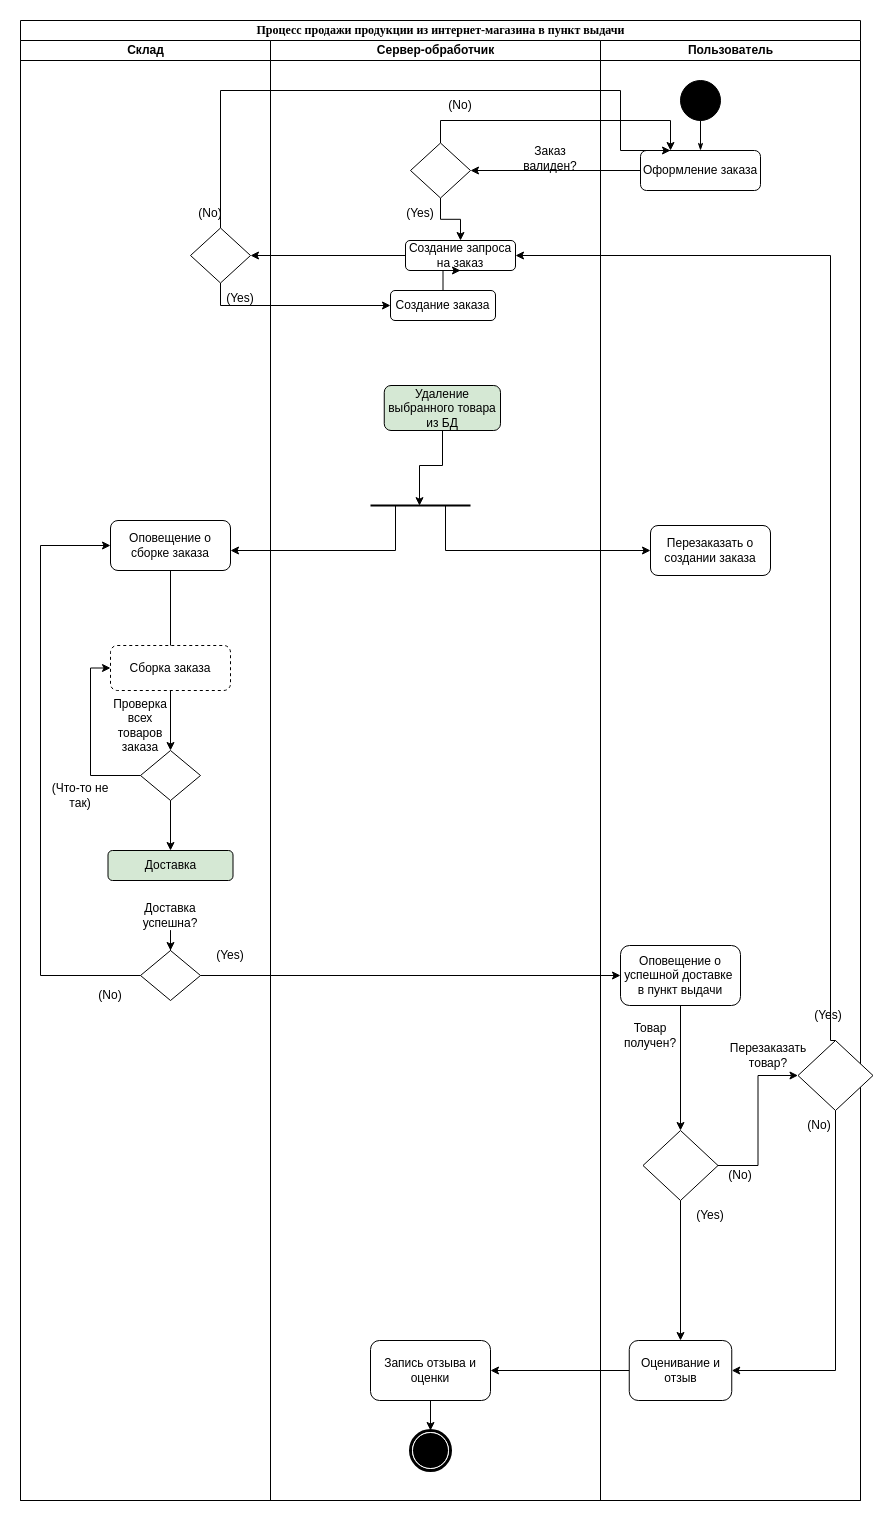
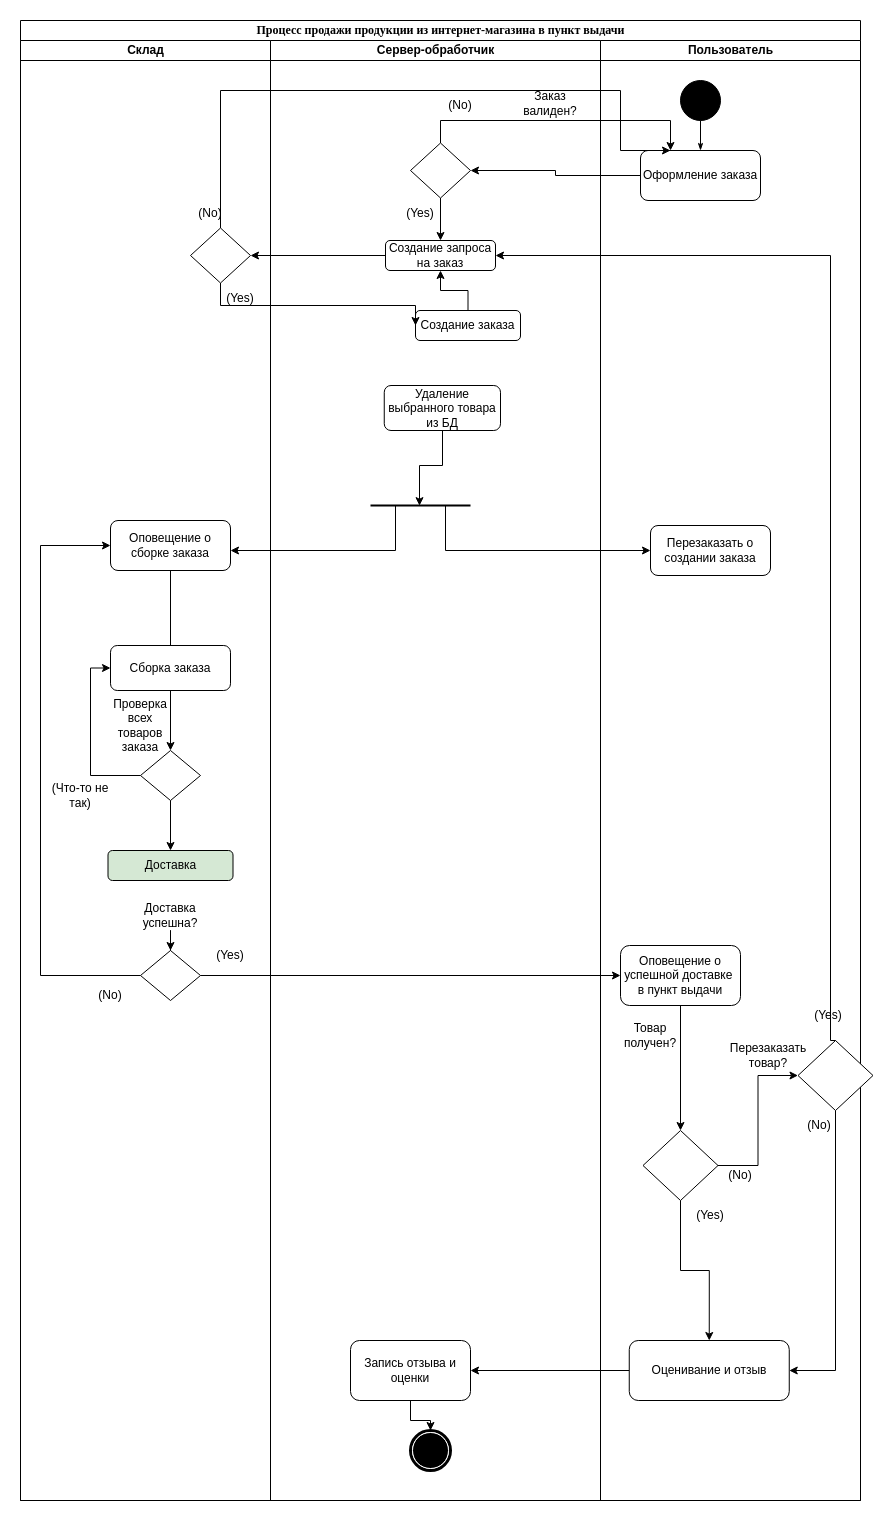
(551, 158) -> (551, 103)
(701, 171) -> (701, 176)
(461, 256) -> (441, 256)
(443, 306) -> (468, 326)
(442, 408) -> (442, 408)
(171, 668) -> (171, 668)
(431, 1371) -> (411, 1371)
(681, 1371) -> (709, 1371)
